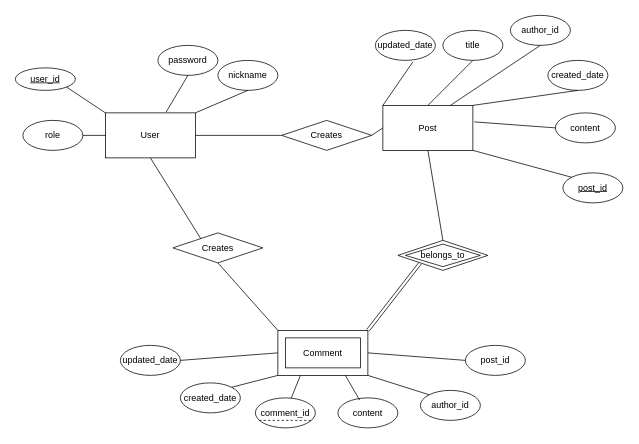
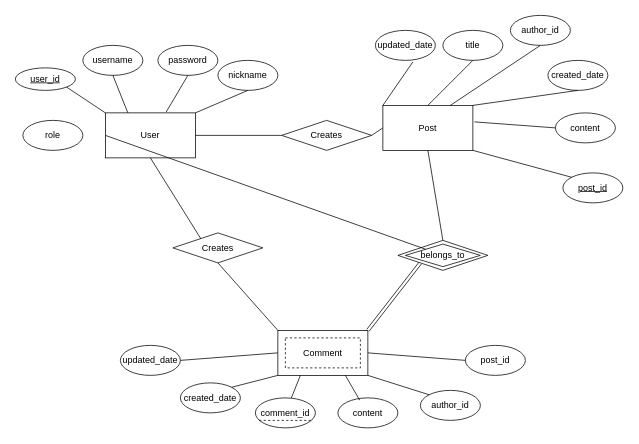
none -> (113, 60)
none -> (120, 94)
(94, 135) -> (265, 192)
(323, 353) -> (323, 353)
